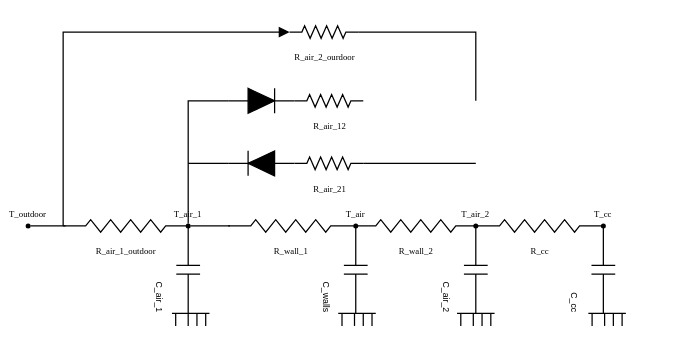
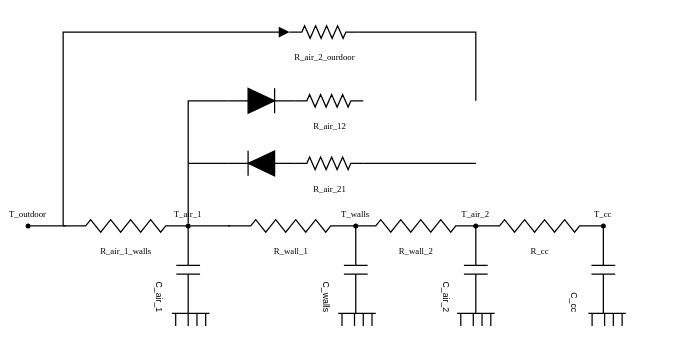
(356, 75) -> (356, 30)
(126, 250) -> (126, 250)
